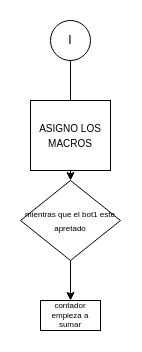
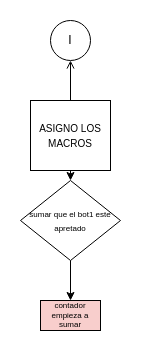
(71, 66) -> (71, 66)
(71, 221) -> (71, 221)
(71, 316) -> (71, 316)
